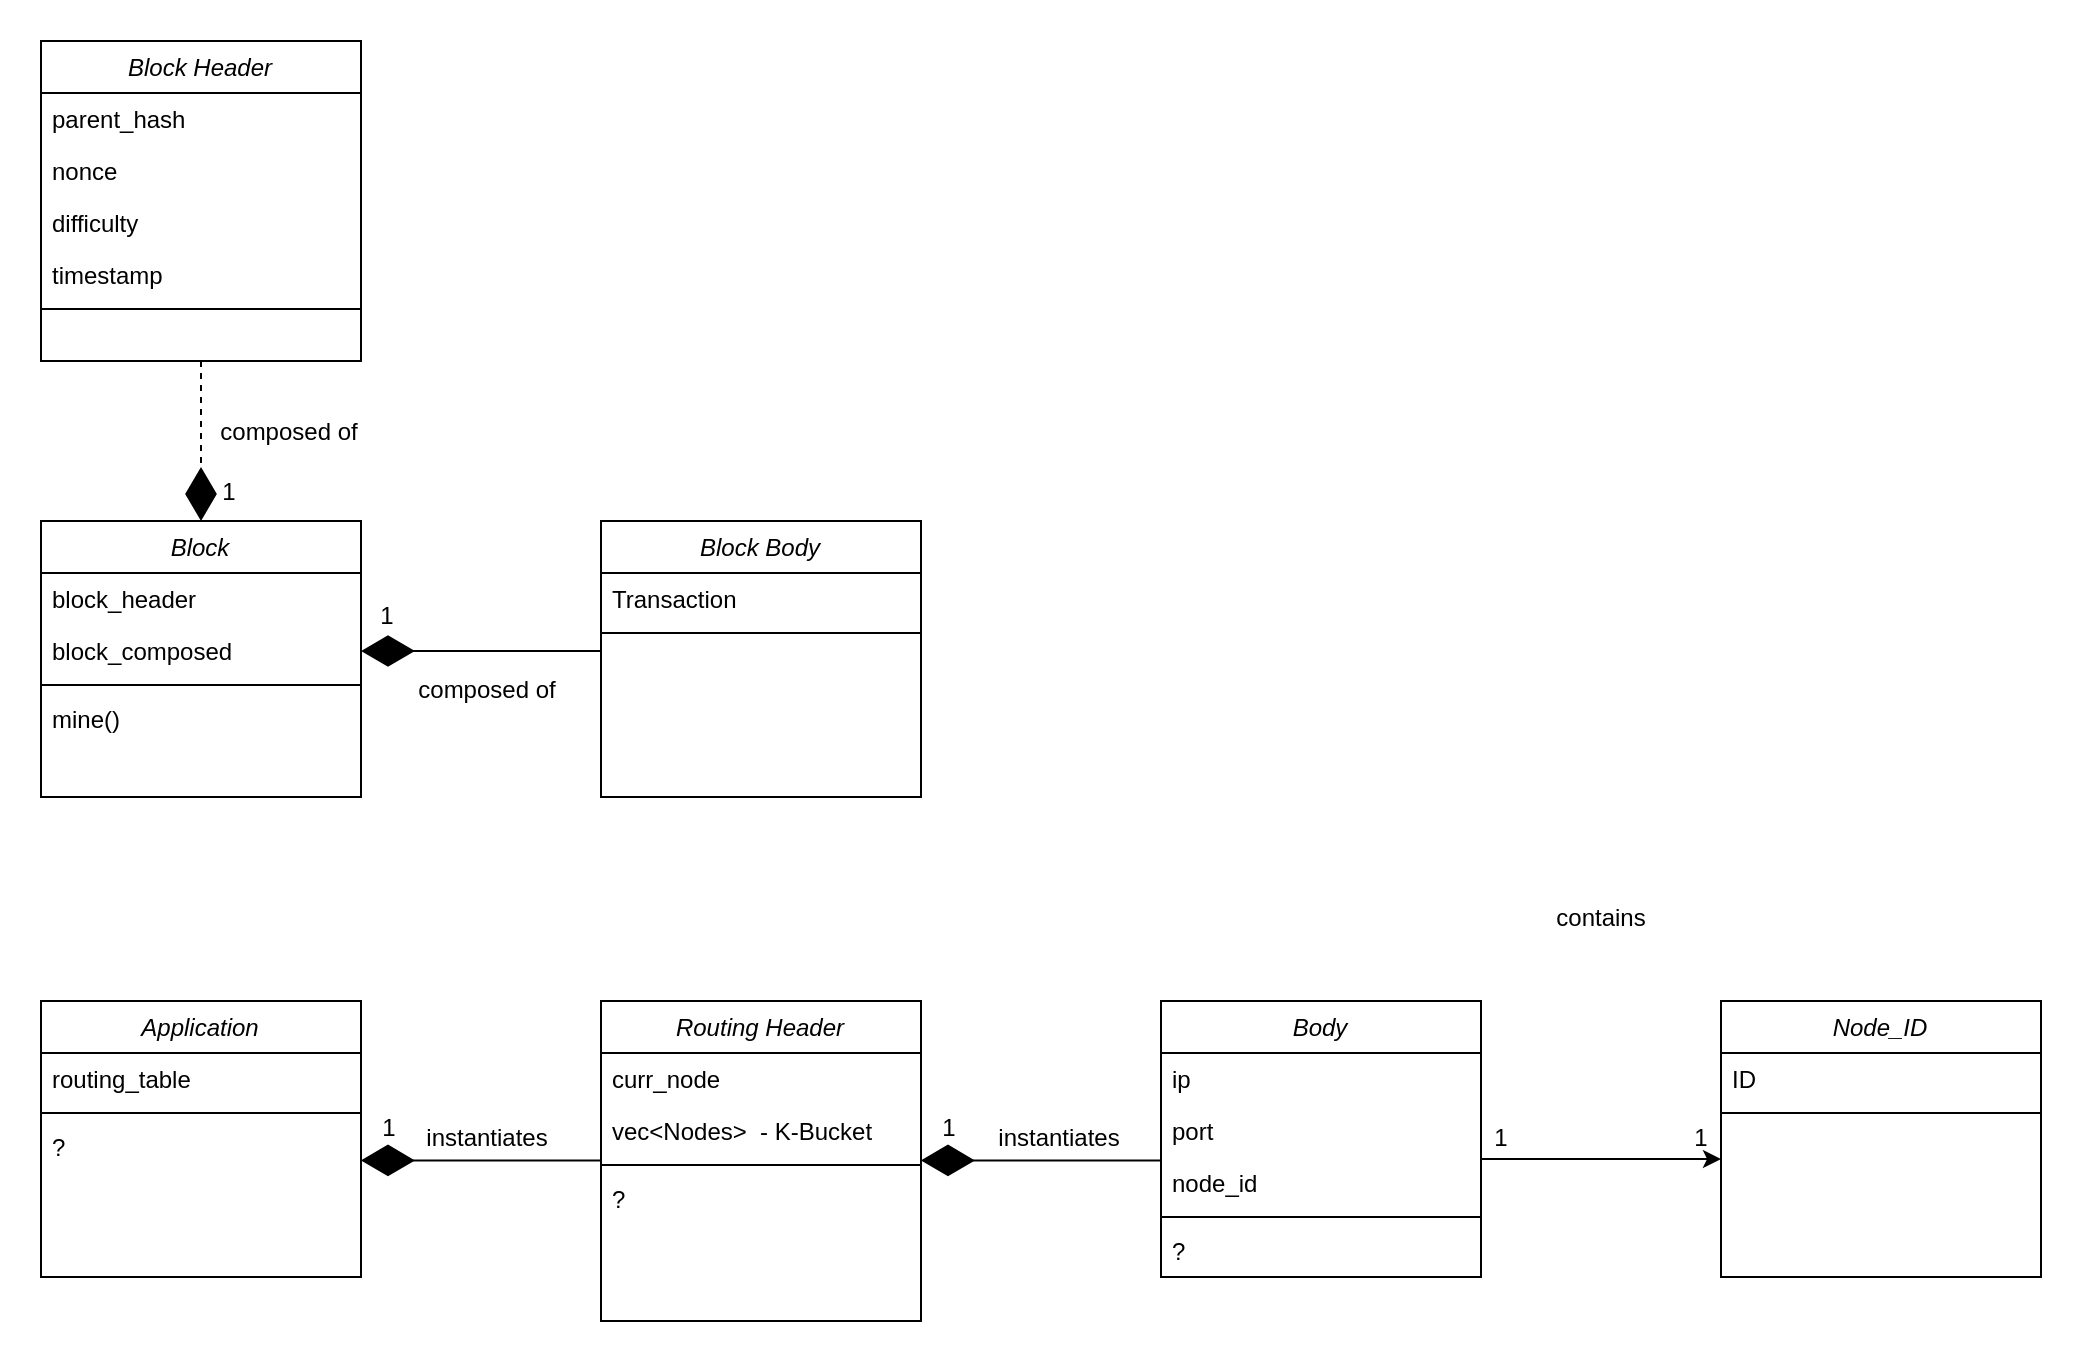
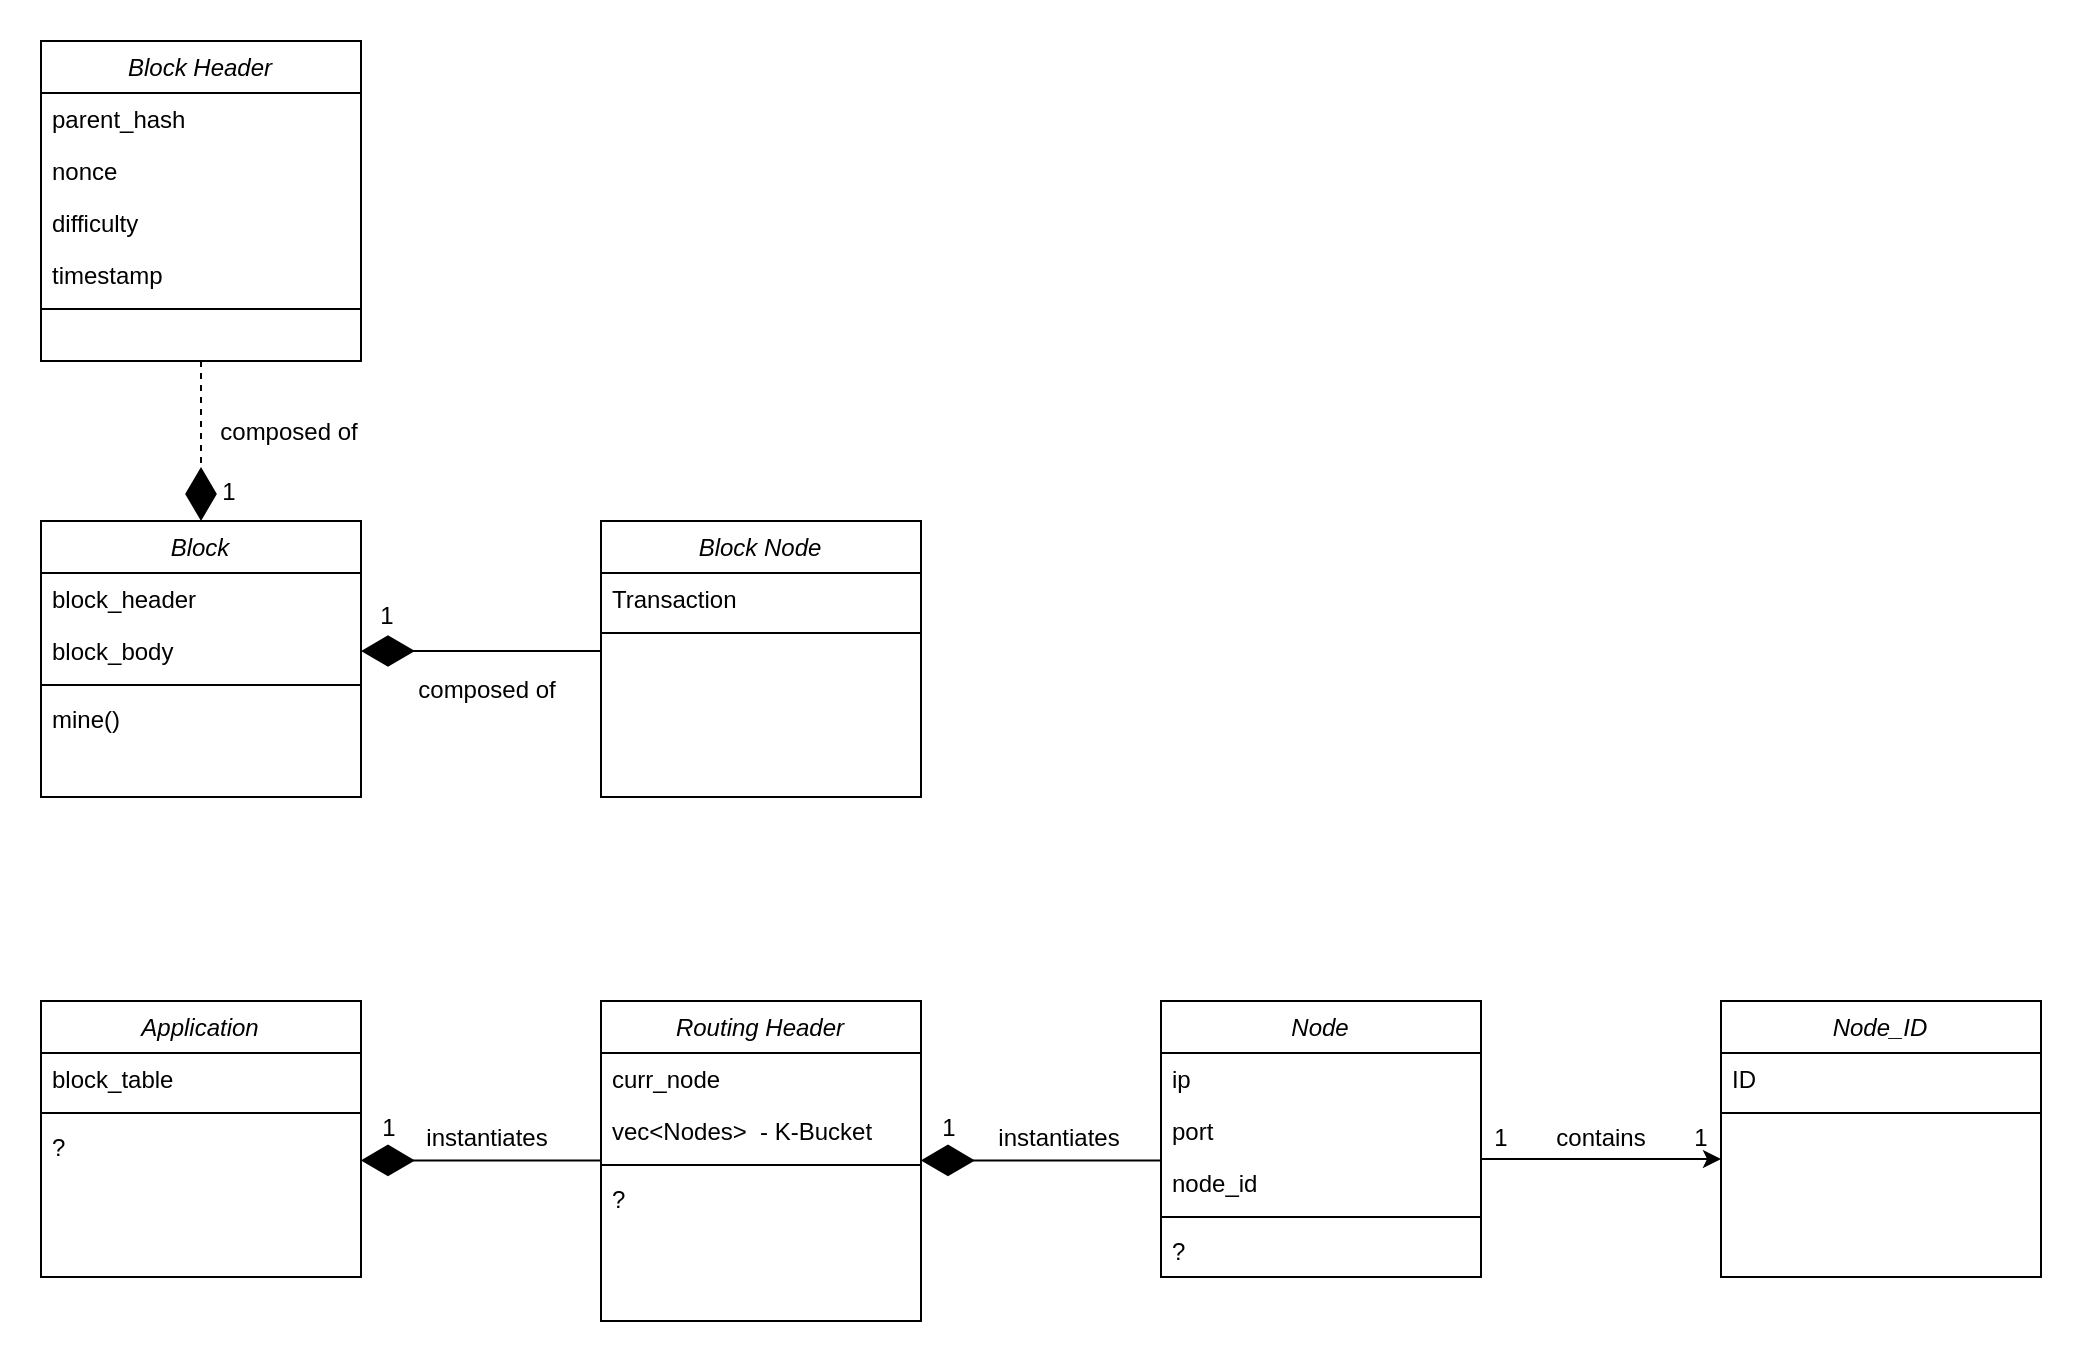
(760, 548) -> (760, 548)
(143, 652) -> (116, 652)
(1601, 919) -> (1601, 1139)
(1320, 1028) -> (1320, 1028)
(133, 1080) -> (120, 1080)
